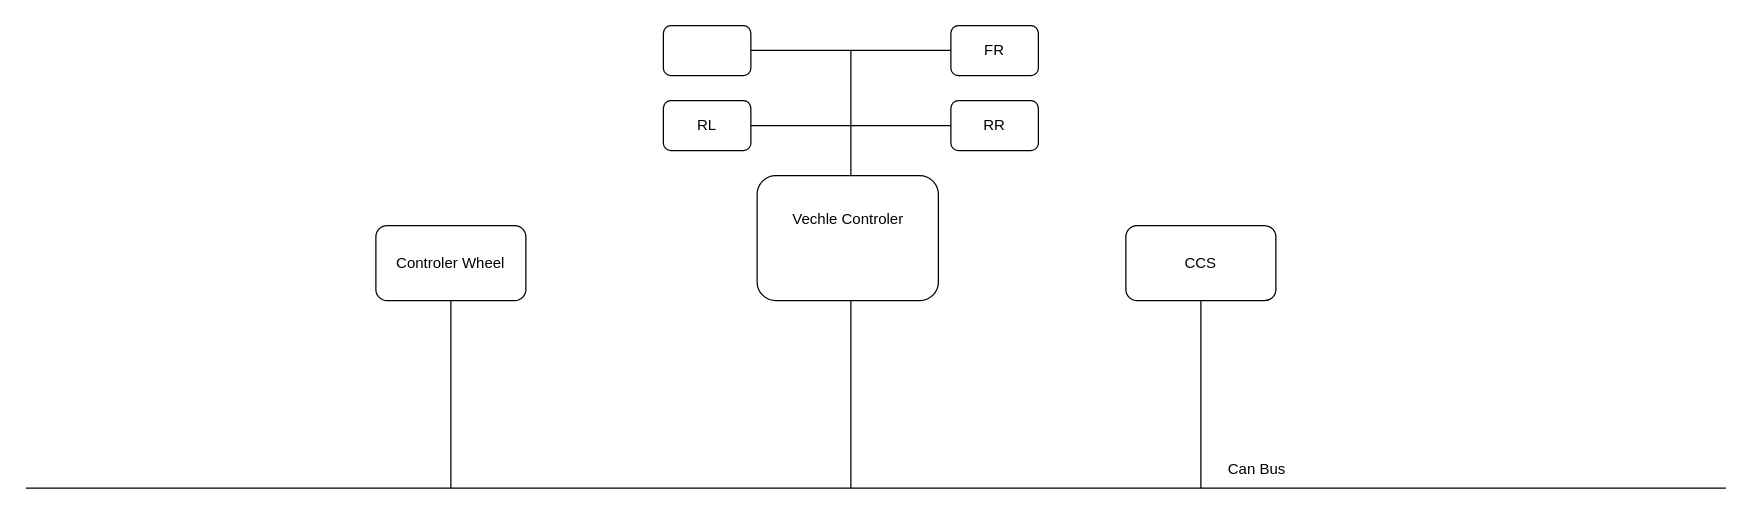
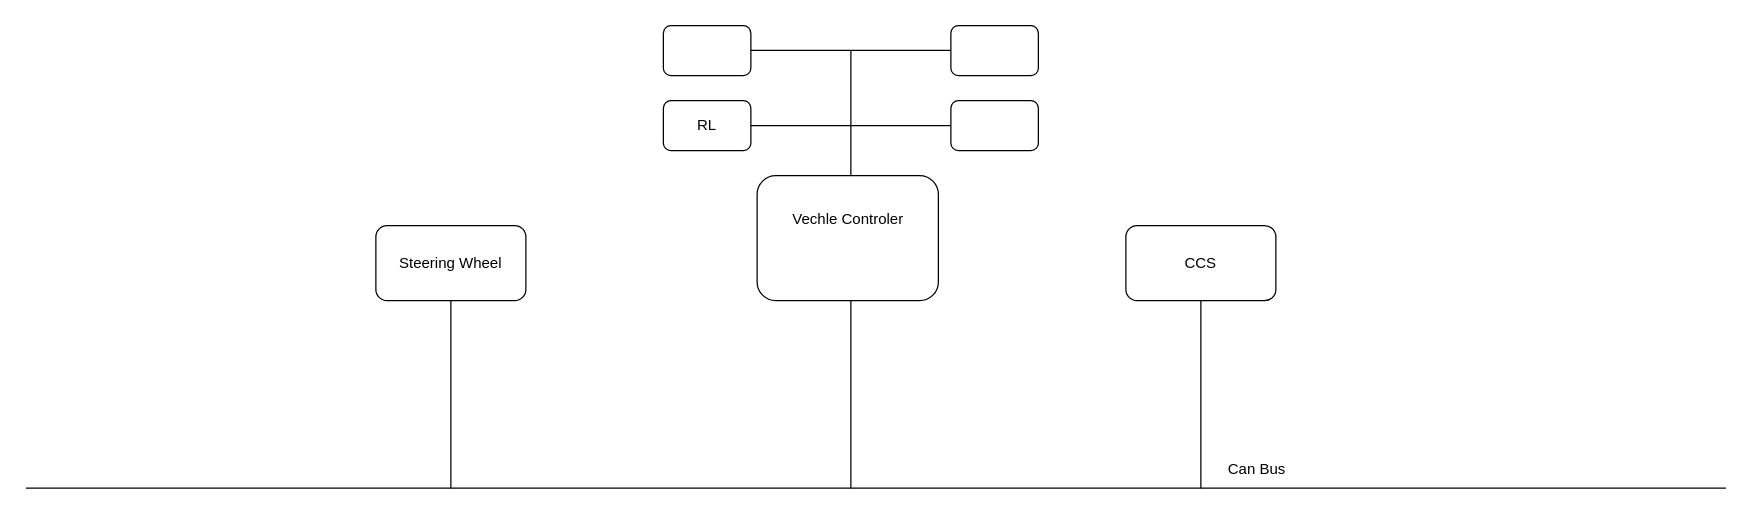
(994, 51) -> none
(994, 126) -> none
(451, 263) -> (451, 263)
